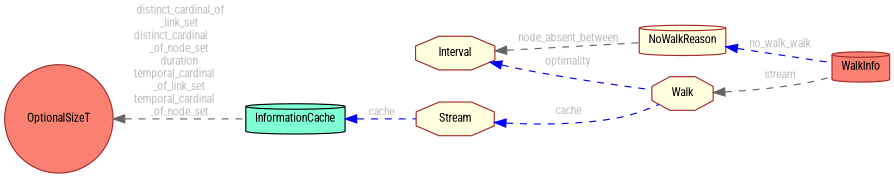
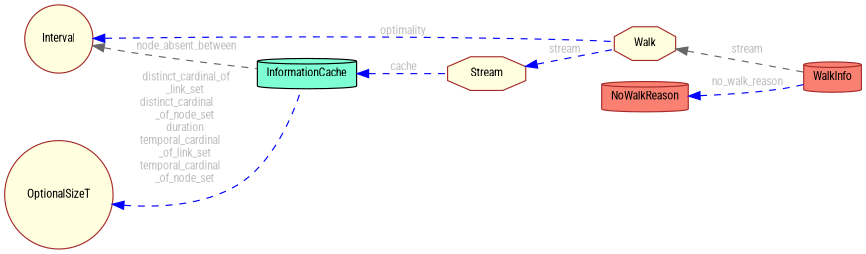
(683, 40) -> (645, 97)
(779, 44) -> (746, 82)
(573, 47) -> (181, 59)
(455, 53) -> (59, 39)
(567, 111) -> (564, 50)
(59, 119) -> (59, 195)
(185, 119) -> (238, 185)
